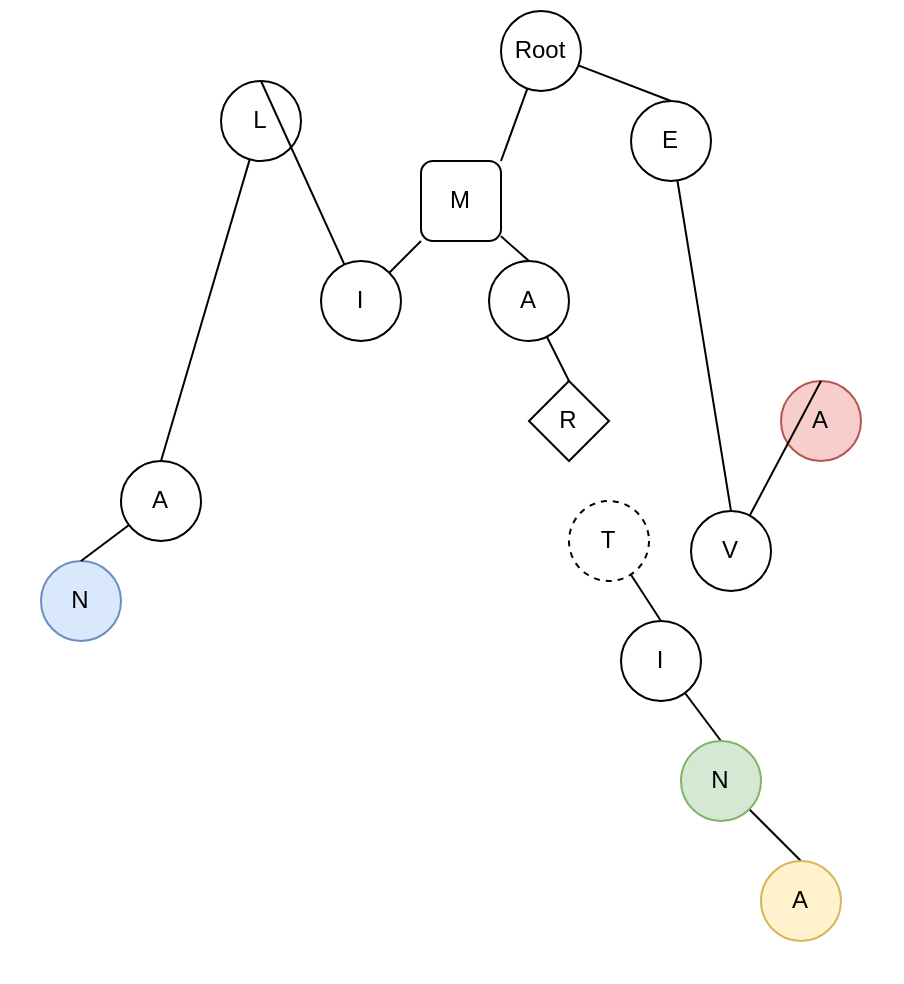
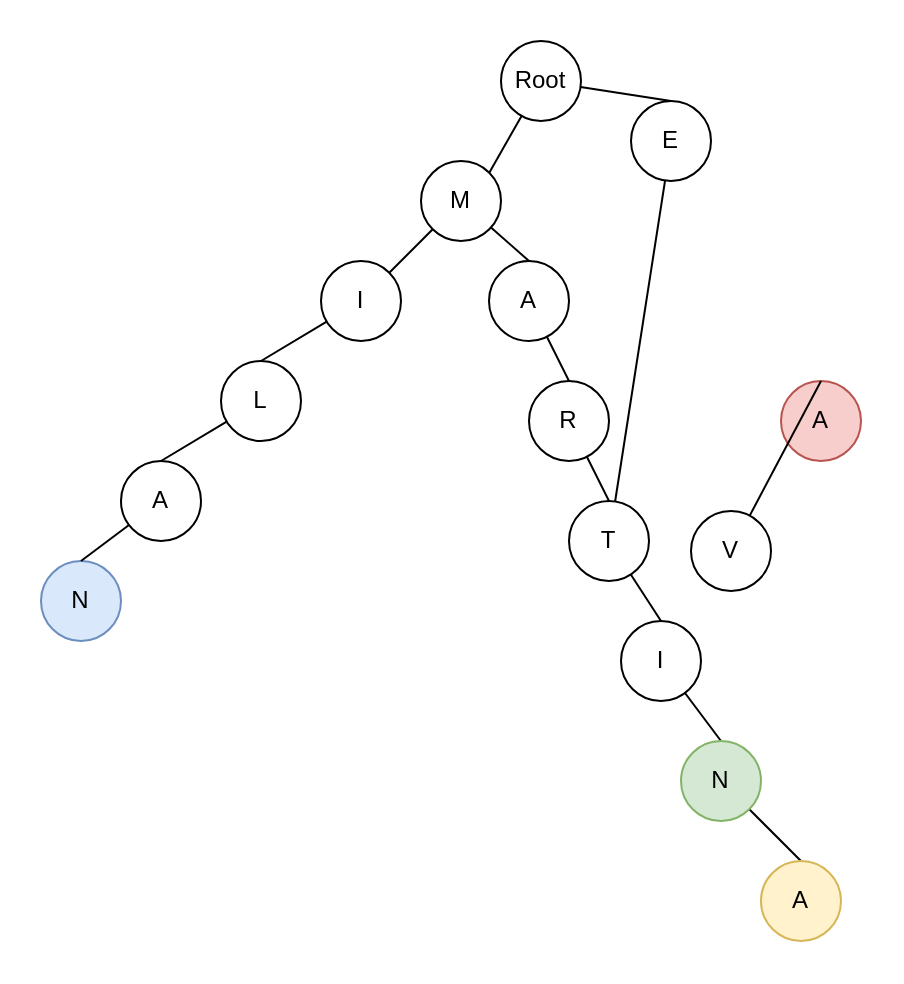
(541, 51) -> (541, 81)
(261, 121) -> (261, 401)
(461, 201) -> (461, 201)
(704, 346) -> (640, 341)
(569, 421) -> (569, 421)
none -> (598, 478)
(609, 541) -> (609, 541)
